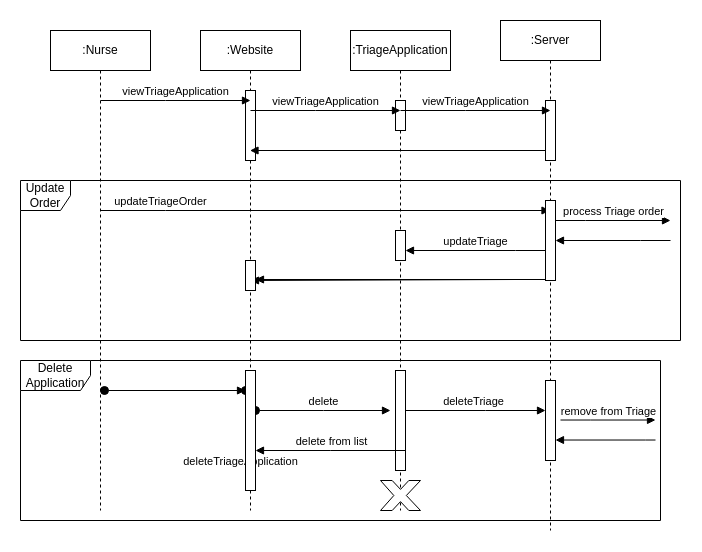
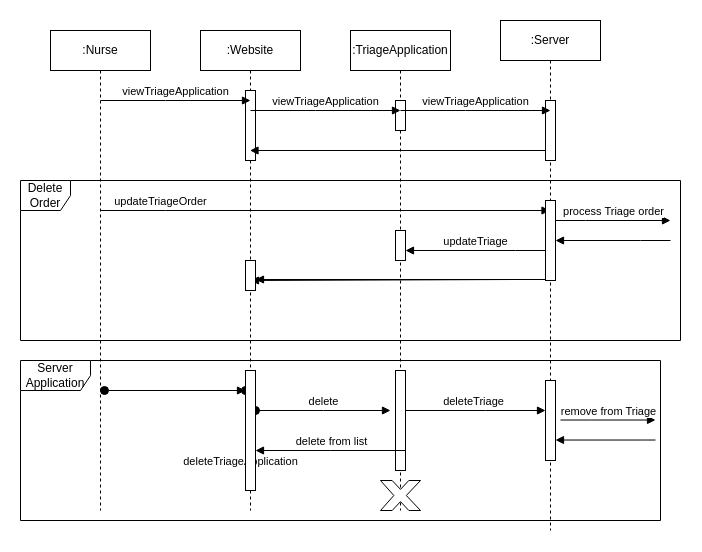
(46, 196) -> (46, 196)
(56, 376) -> (56, 376)
